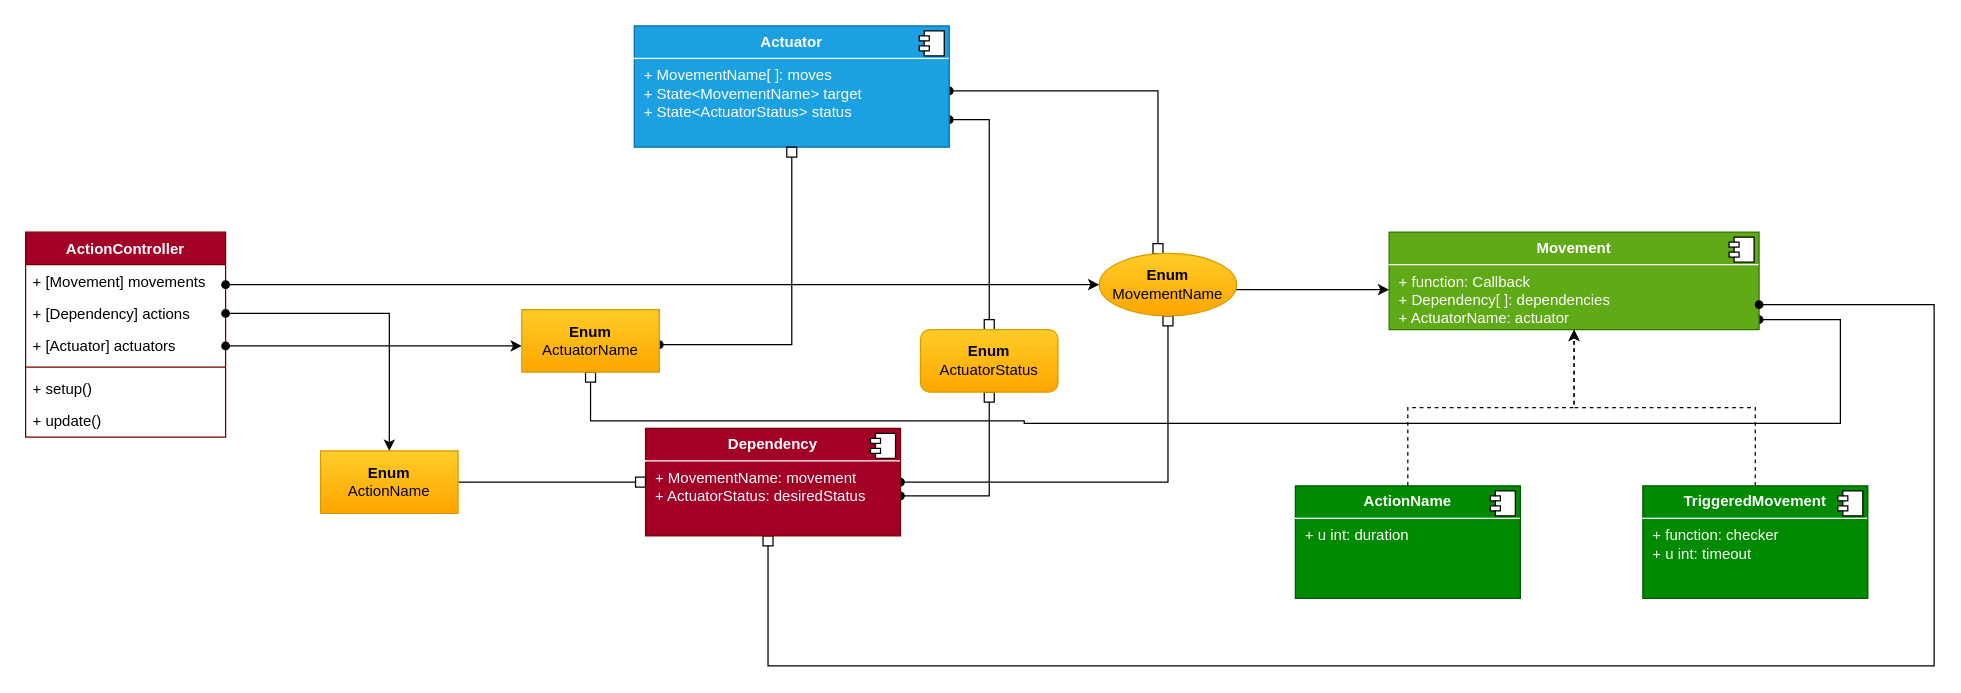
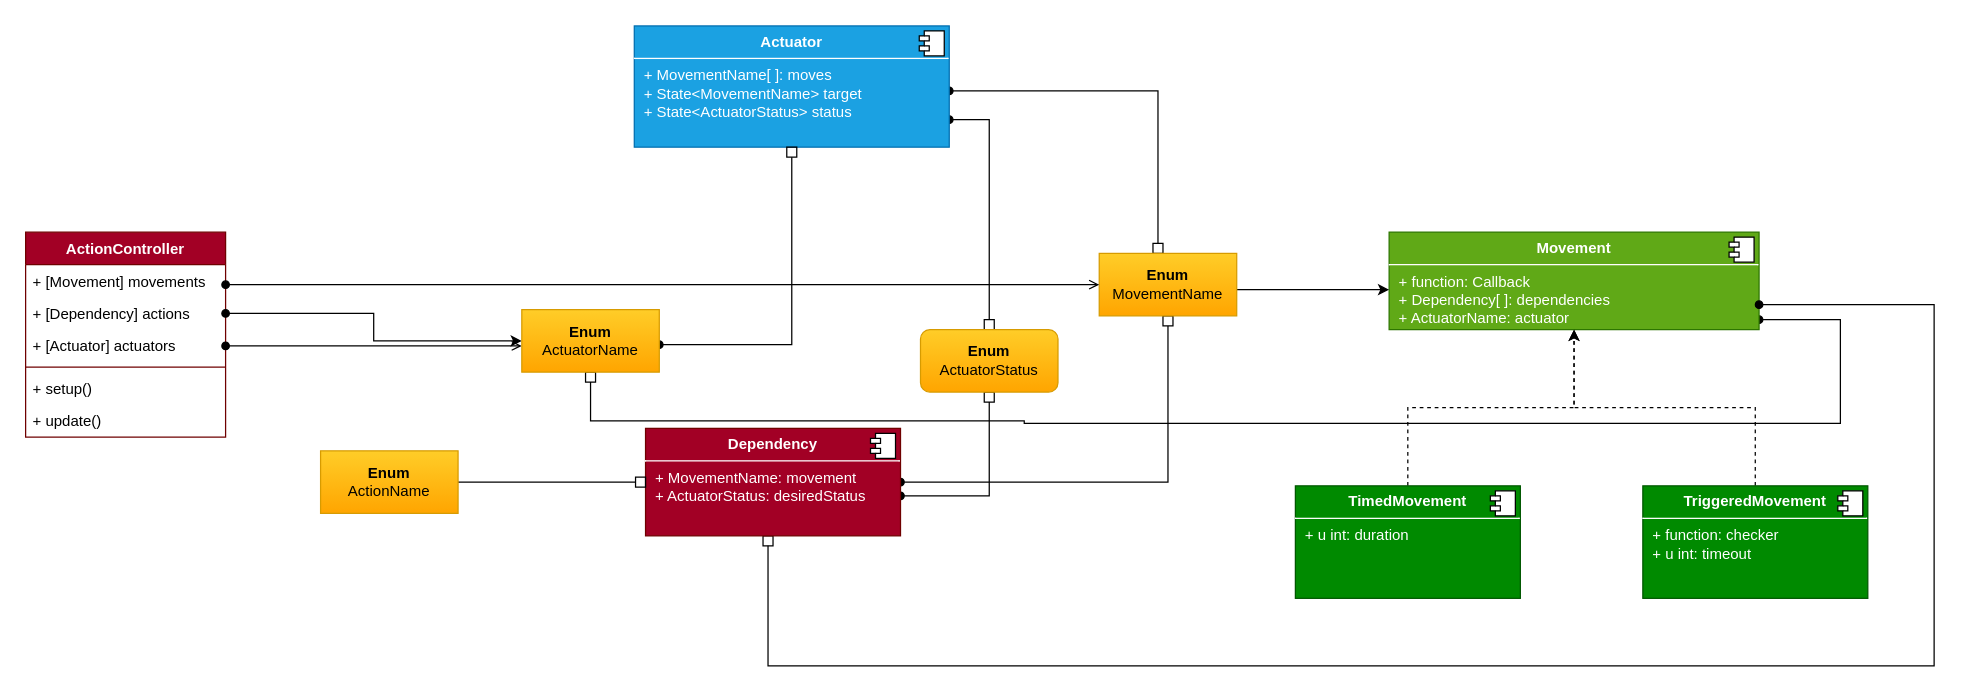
(1089, 284) -> (1091, 284)
(1168, 284) -> (1168, 284)
(511, 346) -> (513, 346)
(389, 368) -> (429, 341)
(1355, 486) -> (1355, 486)
